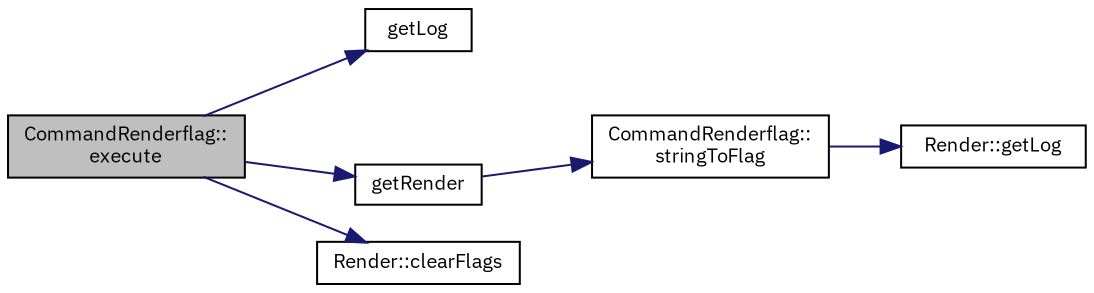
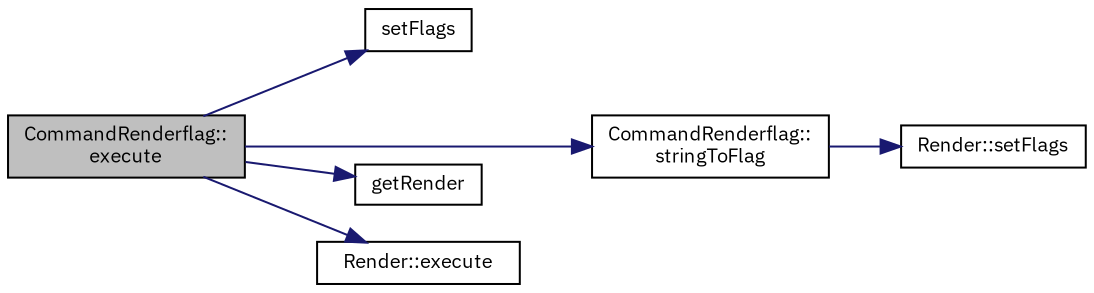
(418, 30) -> (418, 30)
(993, 147) -> (993, 147)
(527, 171) -> (408, 147)
(418, 263) -> (418, 263)
